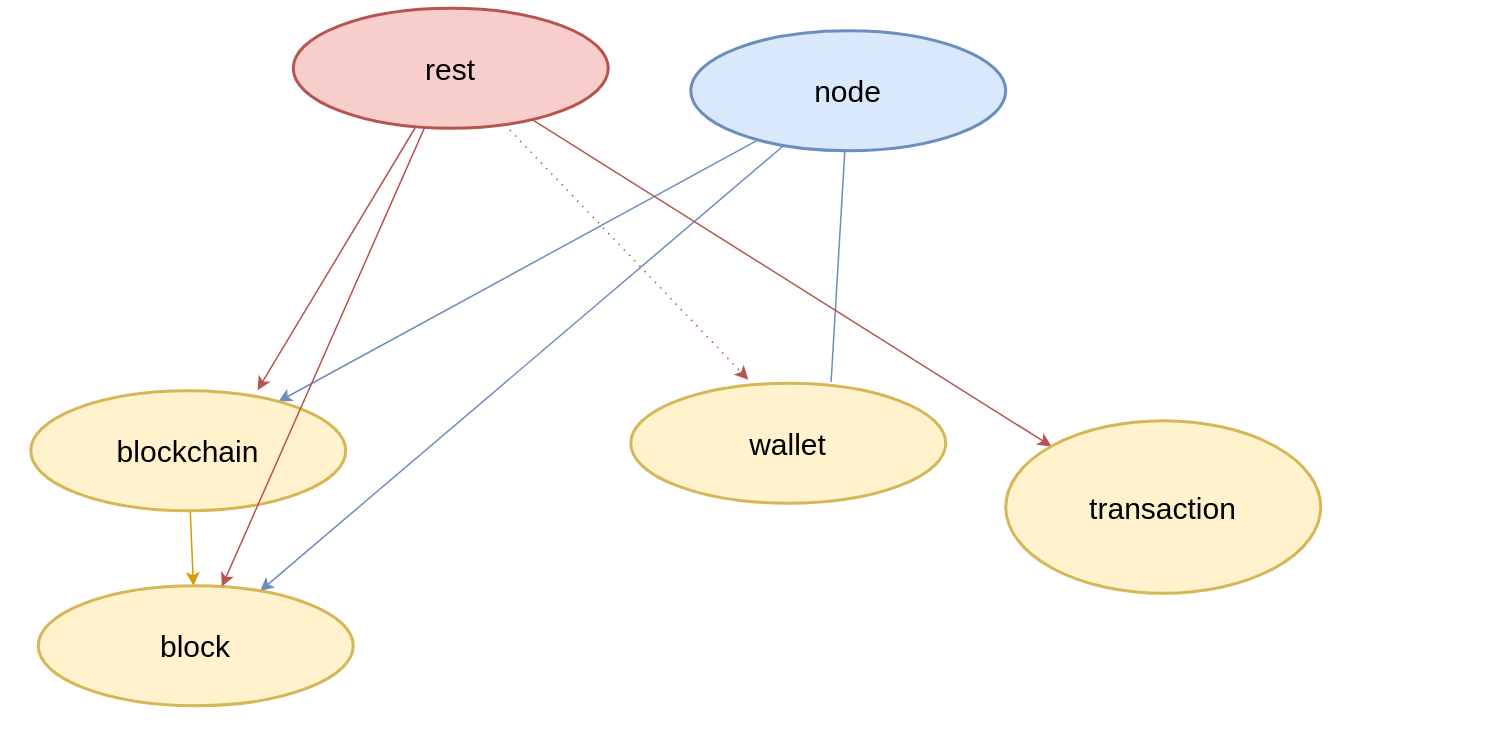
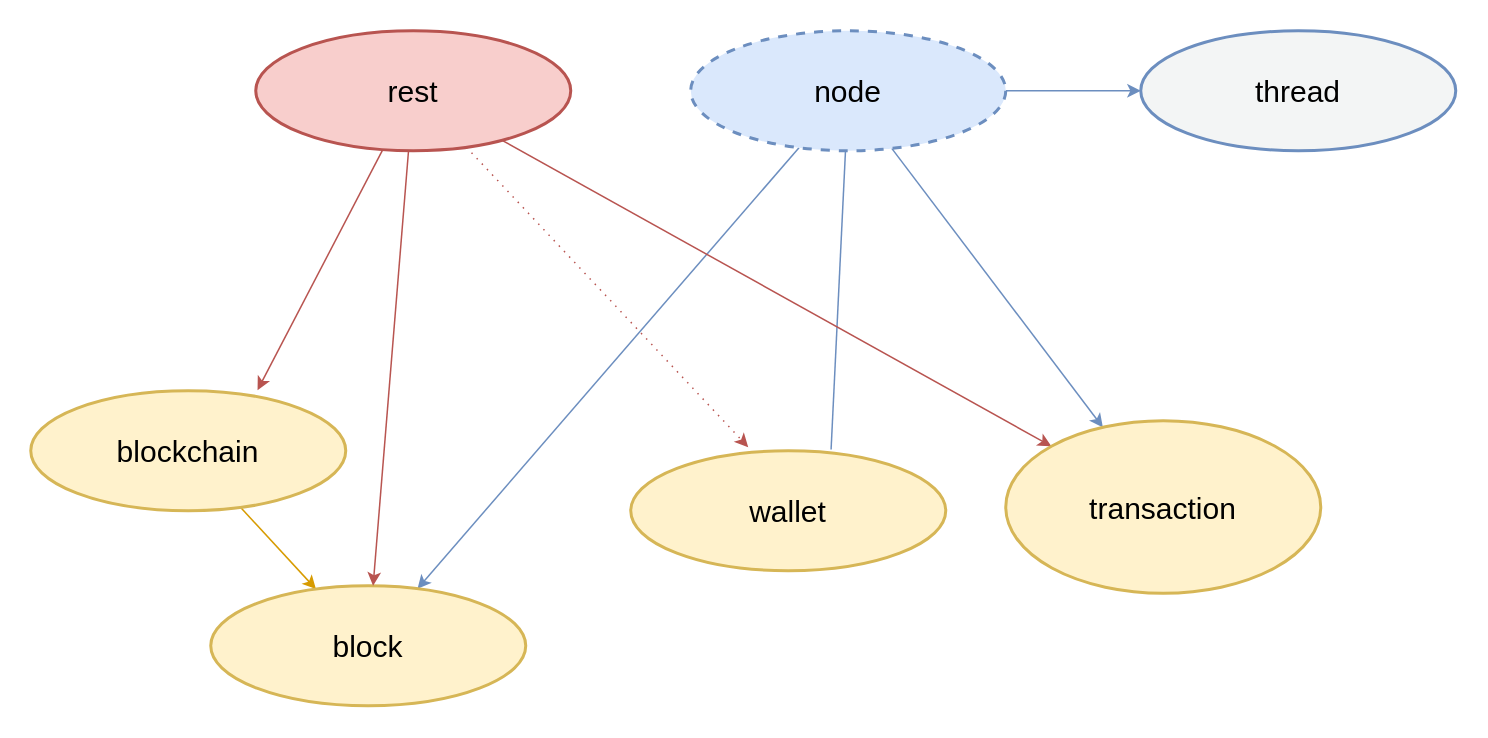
(451, 68) -> (413, 91)
(848, 91) -> (848, 91)
none -> (1068, 91)
none -> (1298, 91)
(537, 261) -> none
none -> (994, 284)
(788, 443) -> (788, 511)
(196, 646) -> (368, 646)
